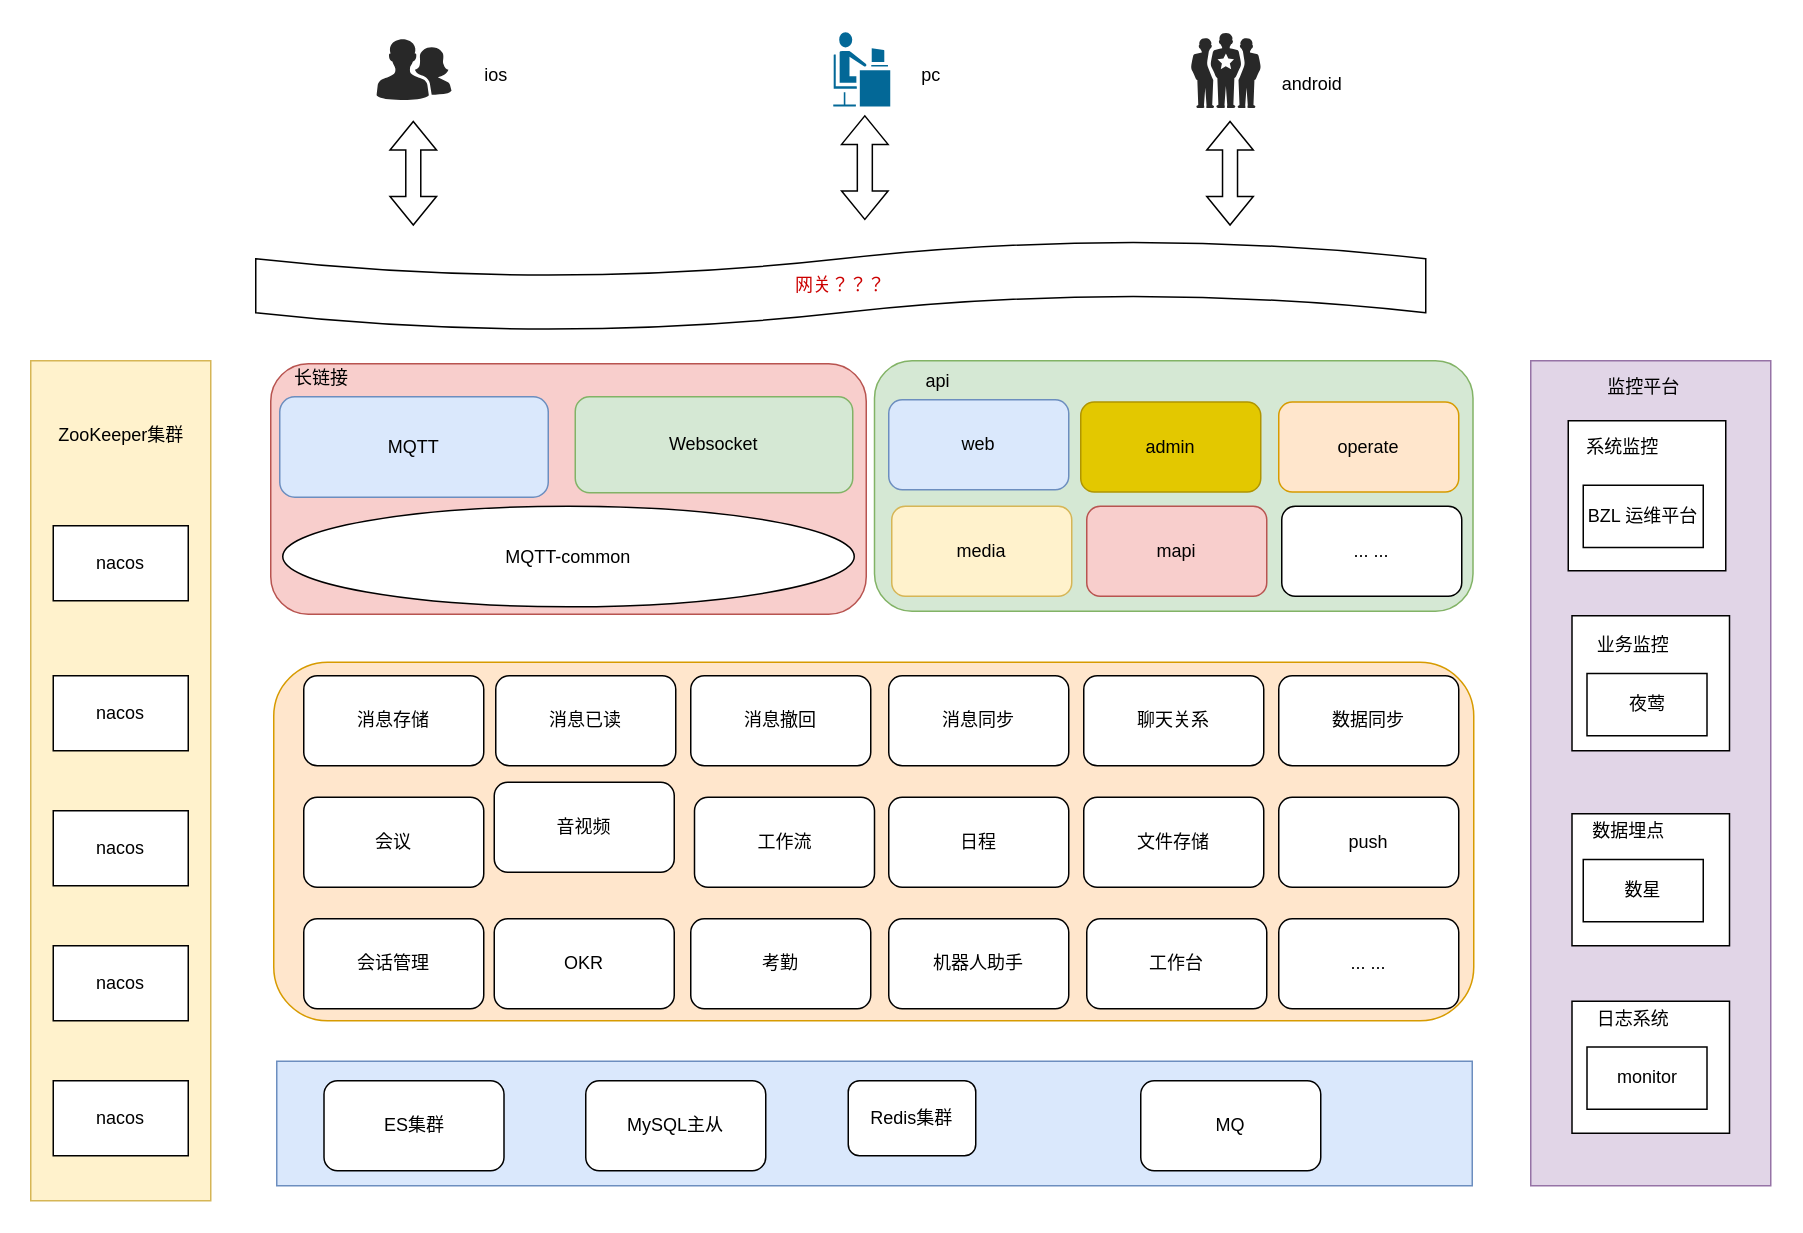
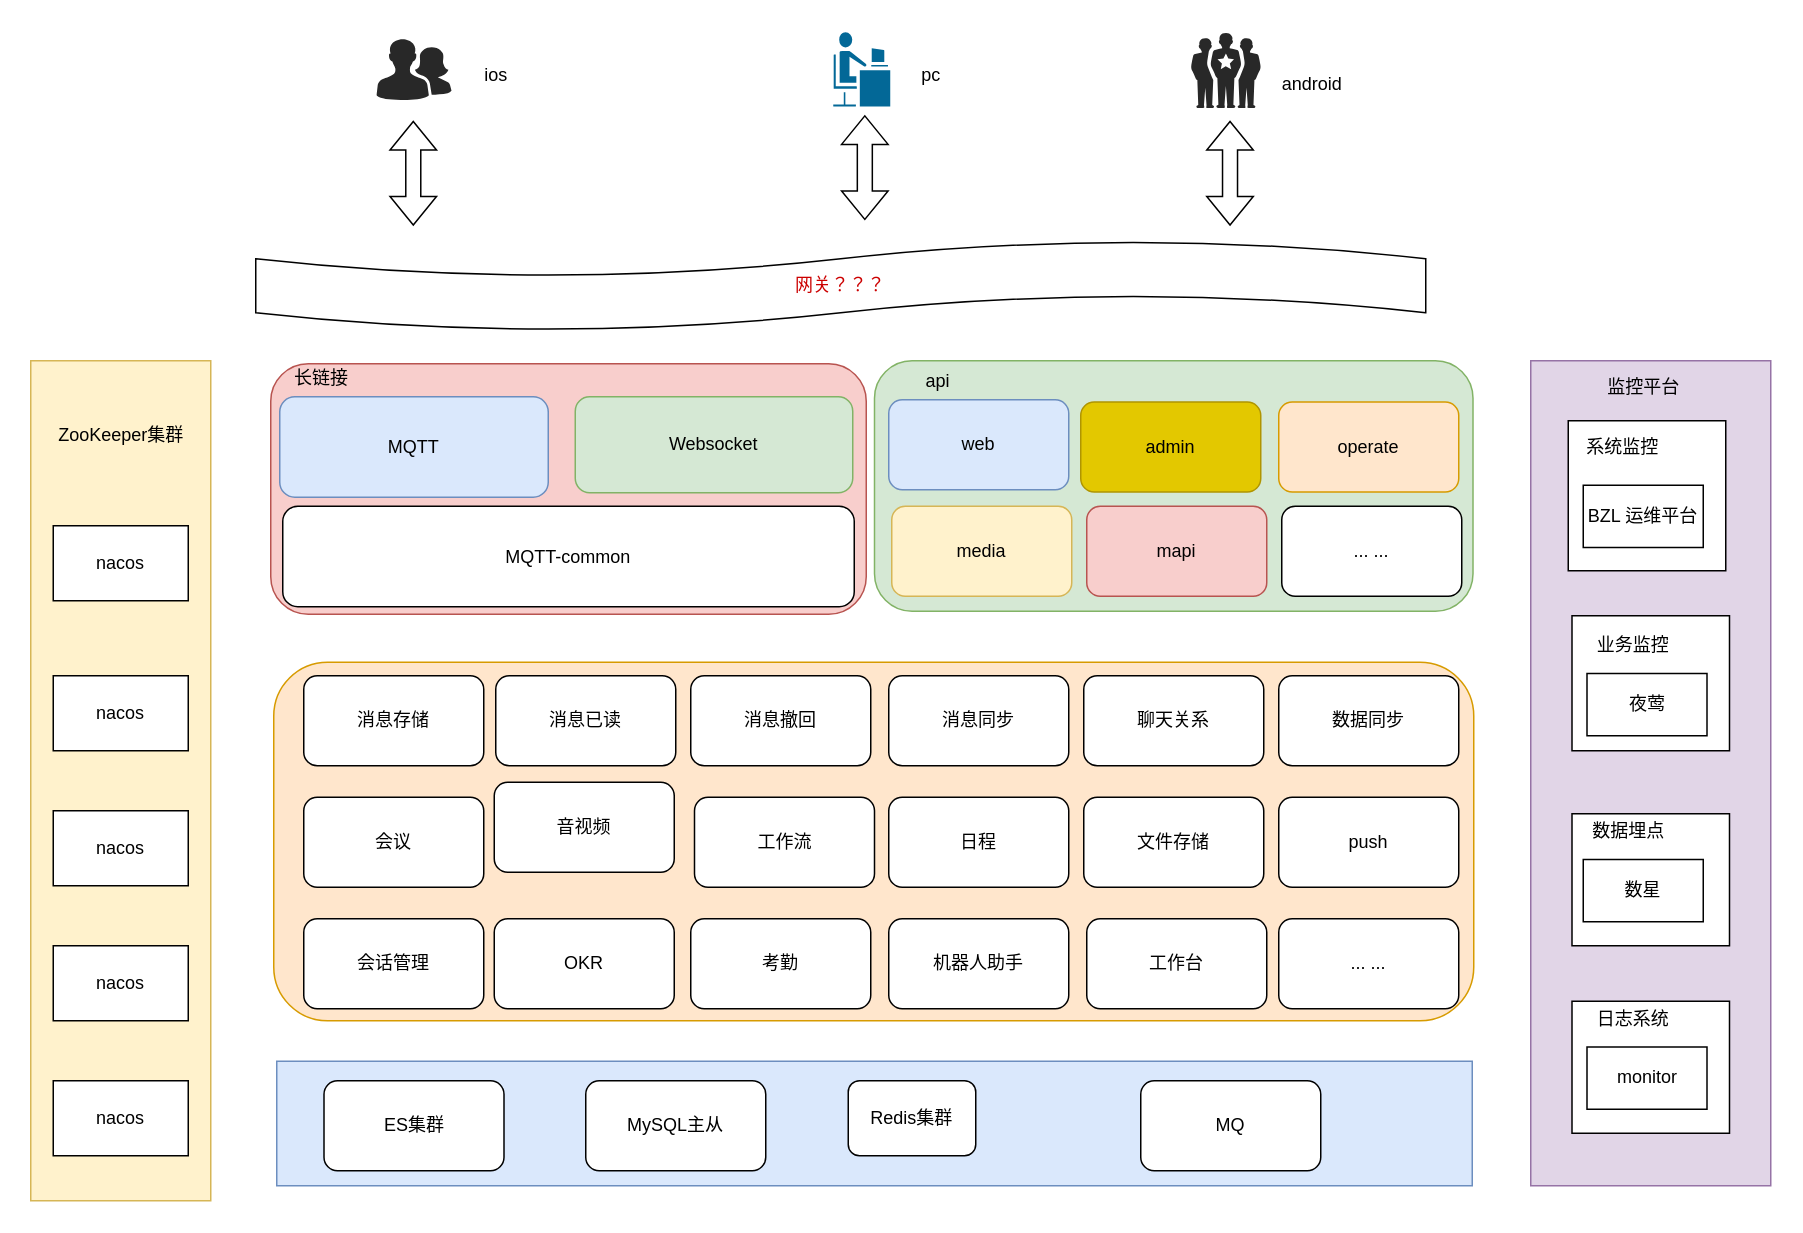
(569, 557) -> (569, 557)
